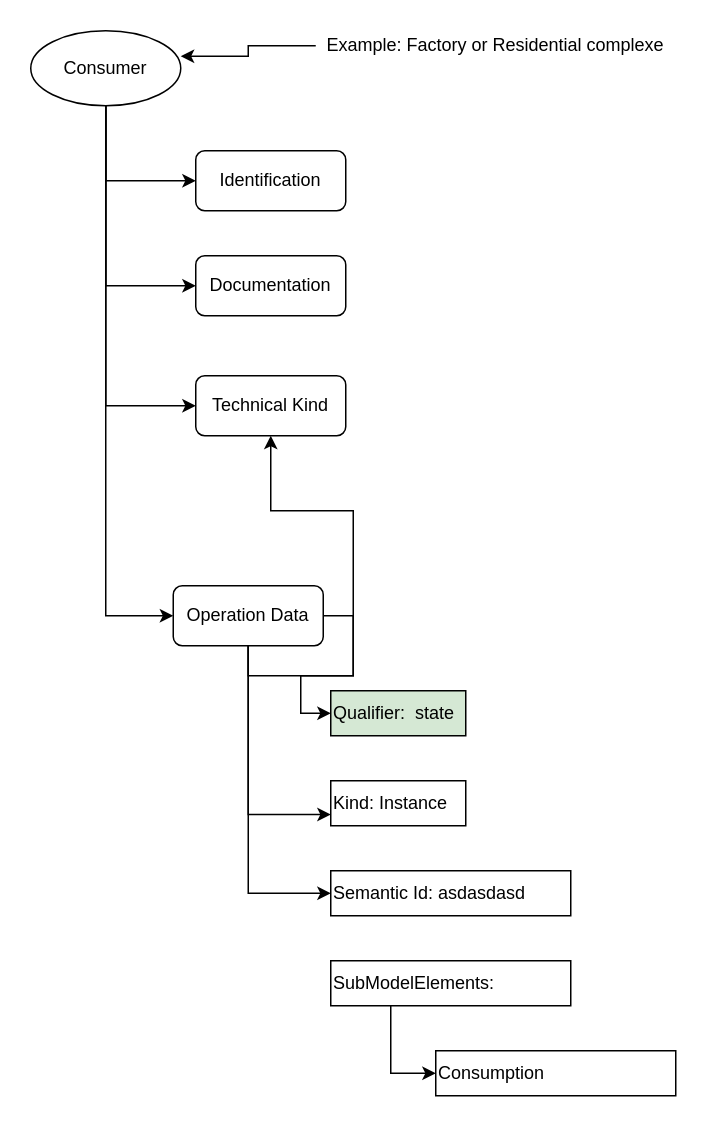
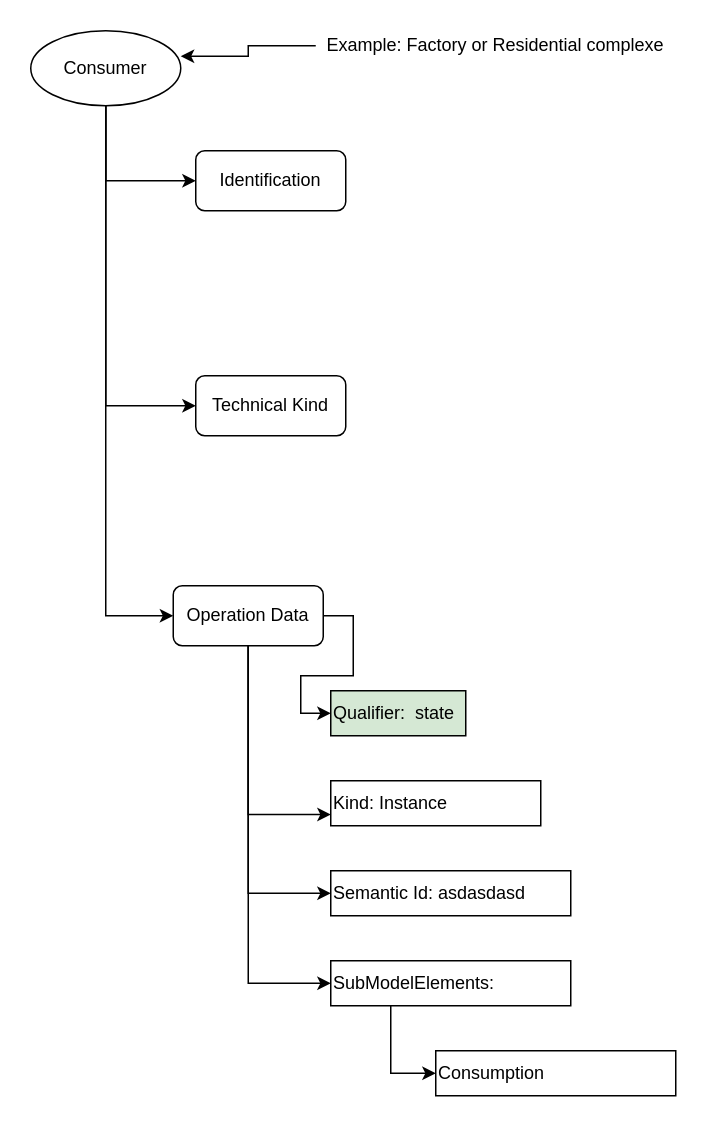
(147, 286) -> none
(271, 286) -> none
(331, 511) -> (248, 975)
(398, 803) -> (436, 803)
